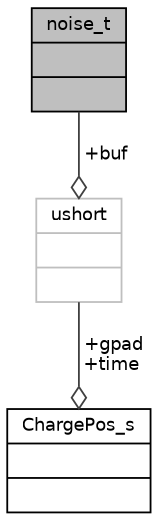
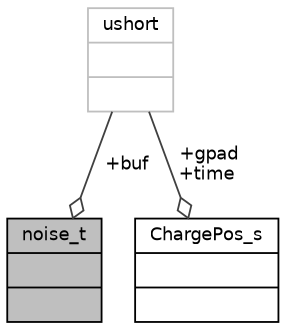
(79, 144) -> (96, 155)
